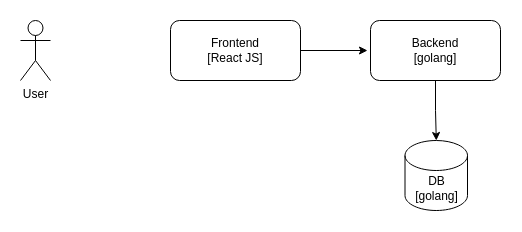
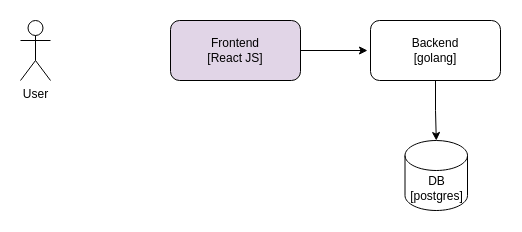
(236, 51) -> (236, 51)
(437, 189) -> (437, 189)
